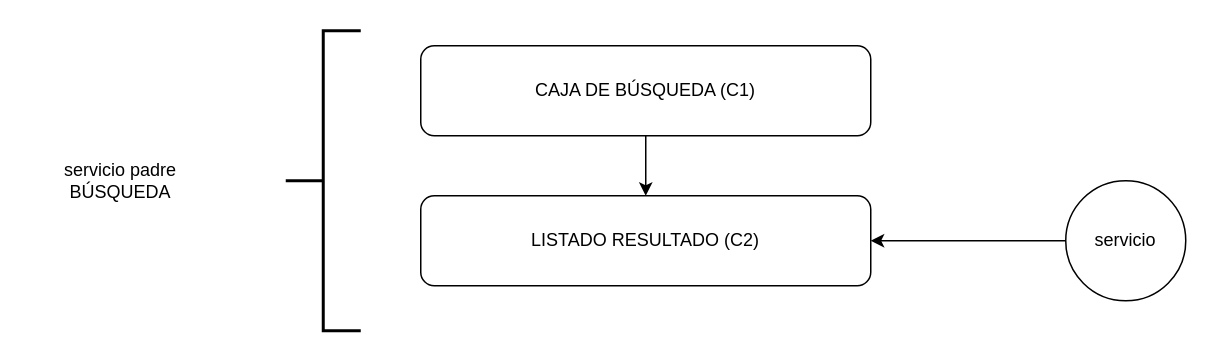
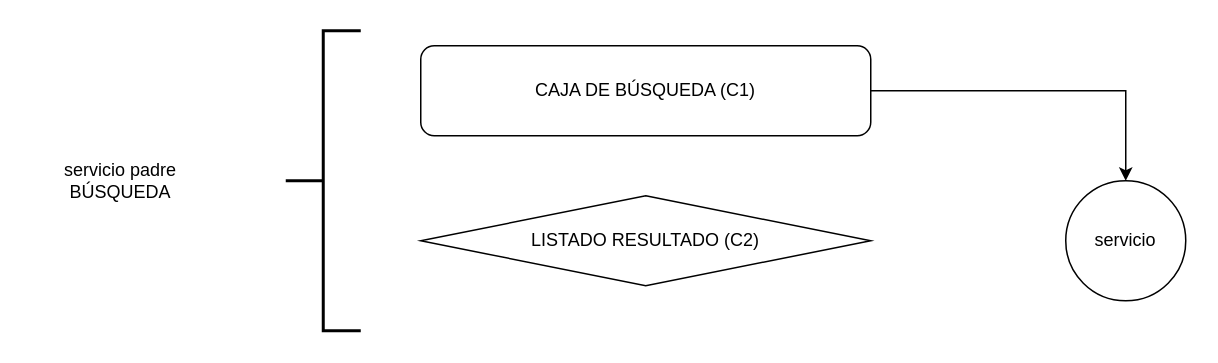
(646, 161) -> (1038, 91)
(646, 241) -> (646, 241)
(974, 241) -> none
